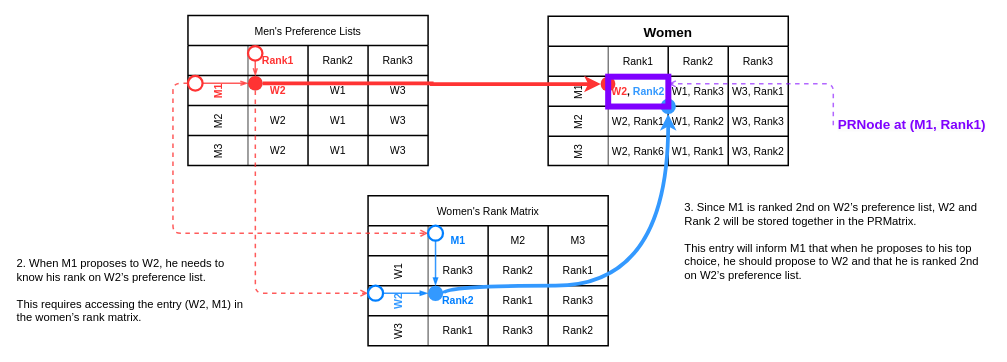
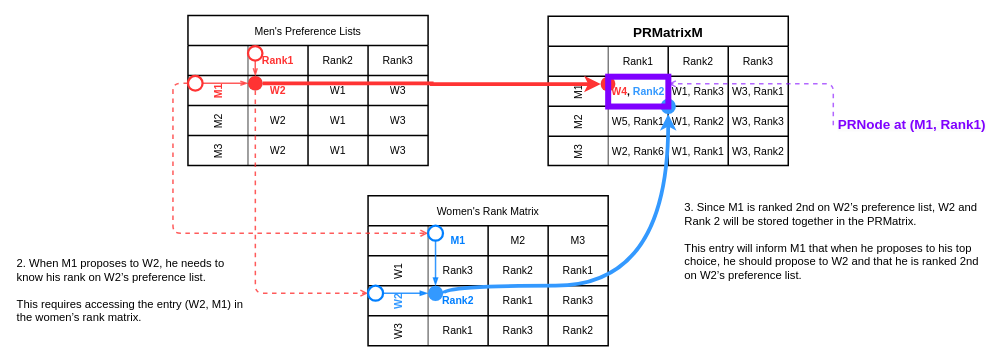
(668, 32) -> (668, 32)
(638, 91) -> (638, 91)
(638, 121) -> (638, 121)
